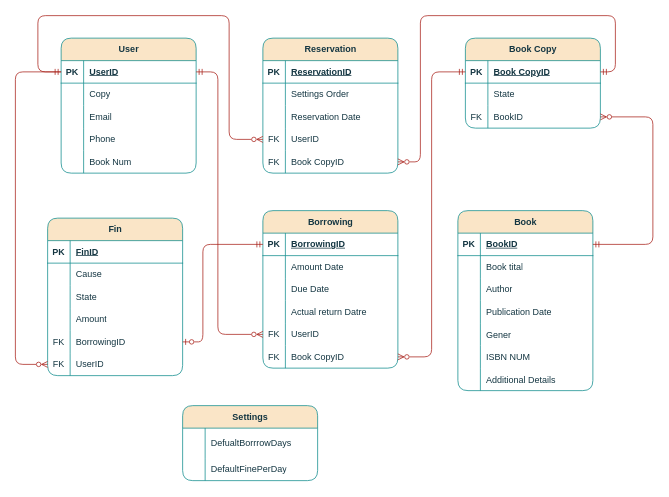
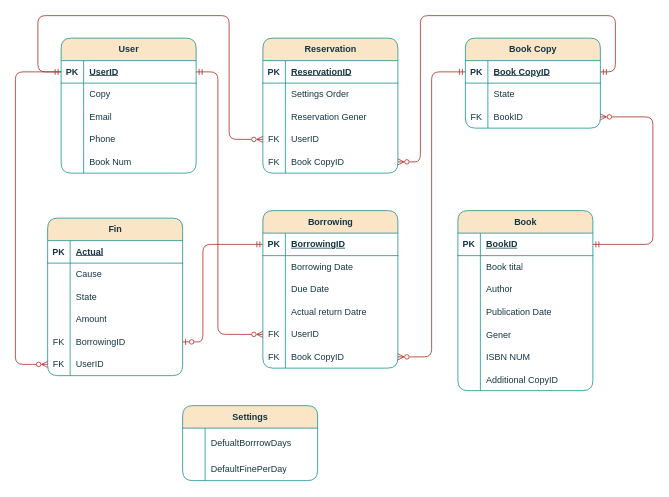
(329, 117) -> (332, 117)
(88, 252) -> (90, 252)
(318, 267) -> (324, 267)
(524, 380) -> (524, 380)
